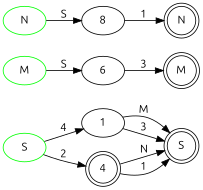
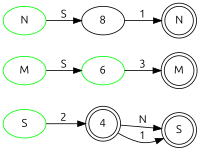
(103, 71) -> (103, 71)
(103, 123) -> none
